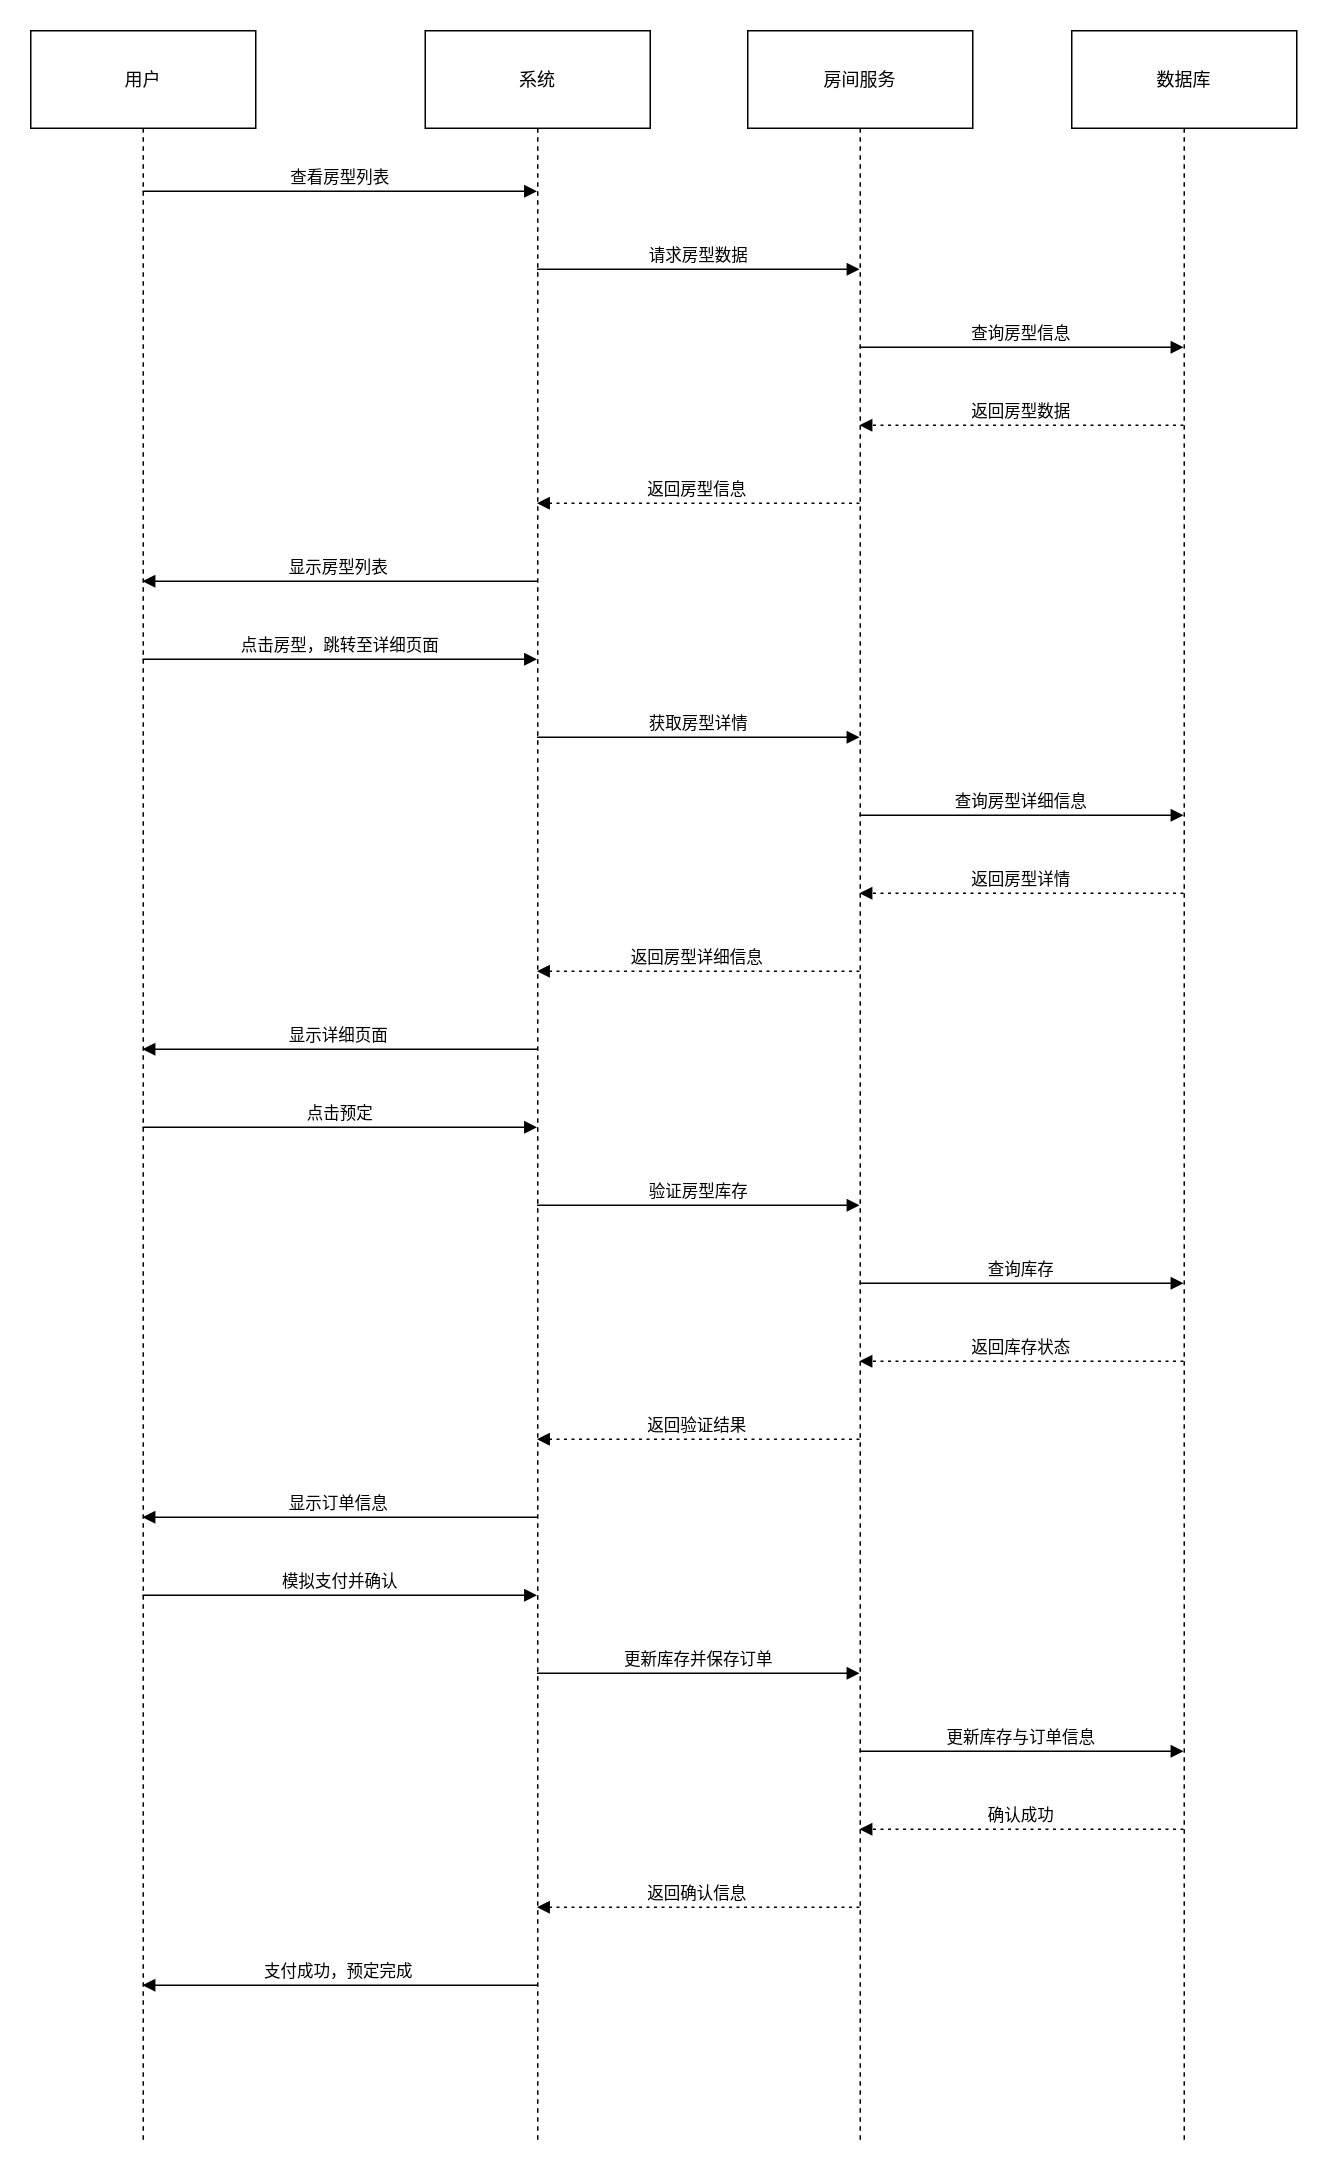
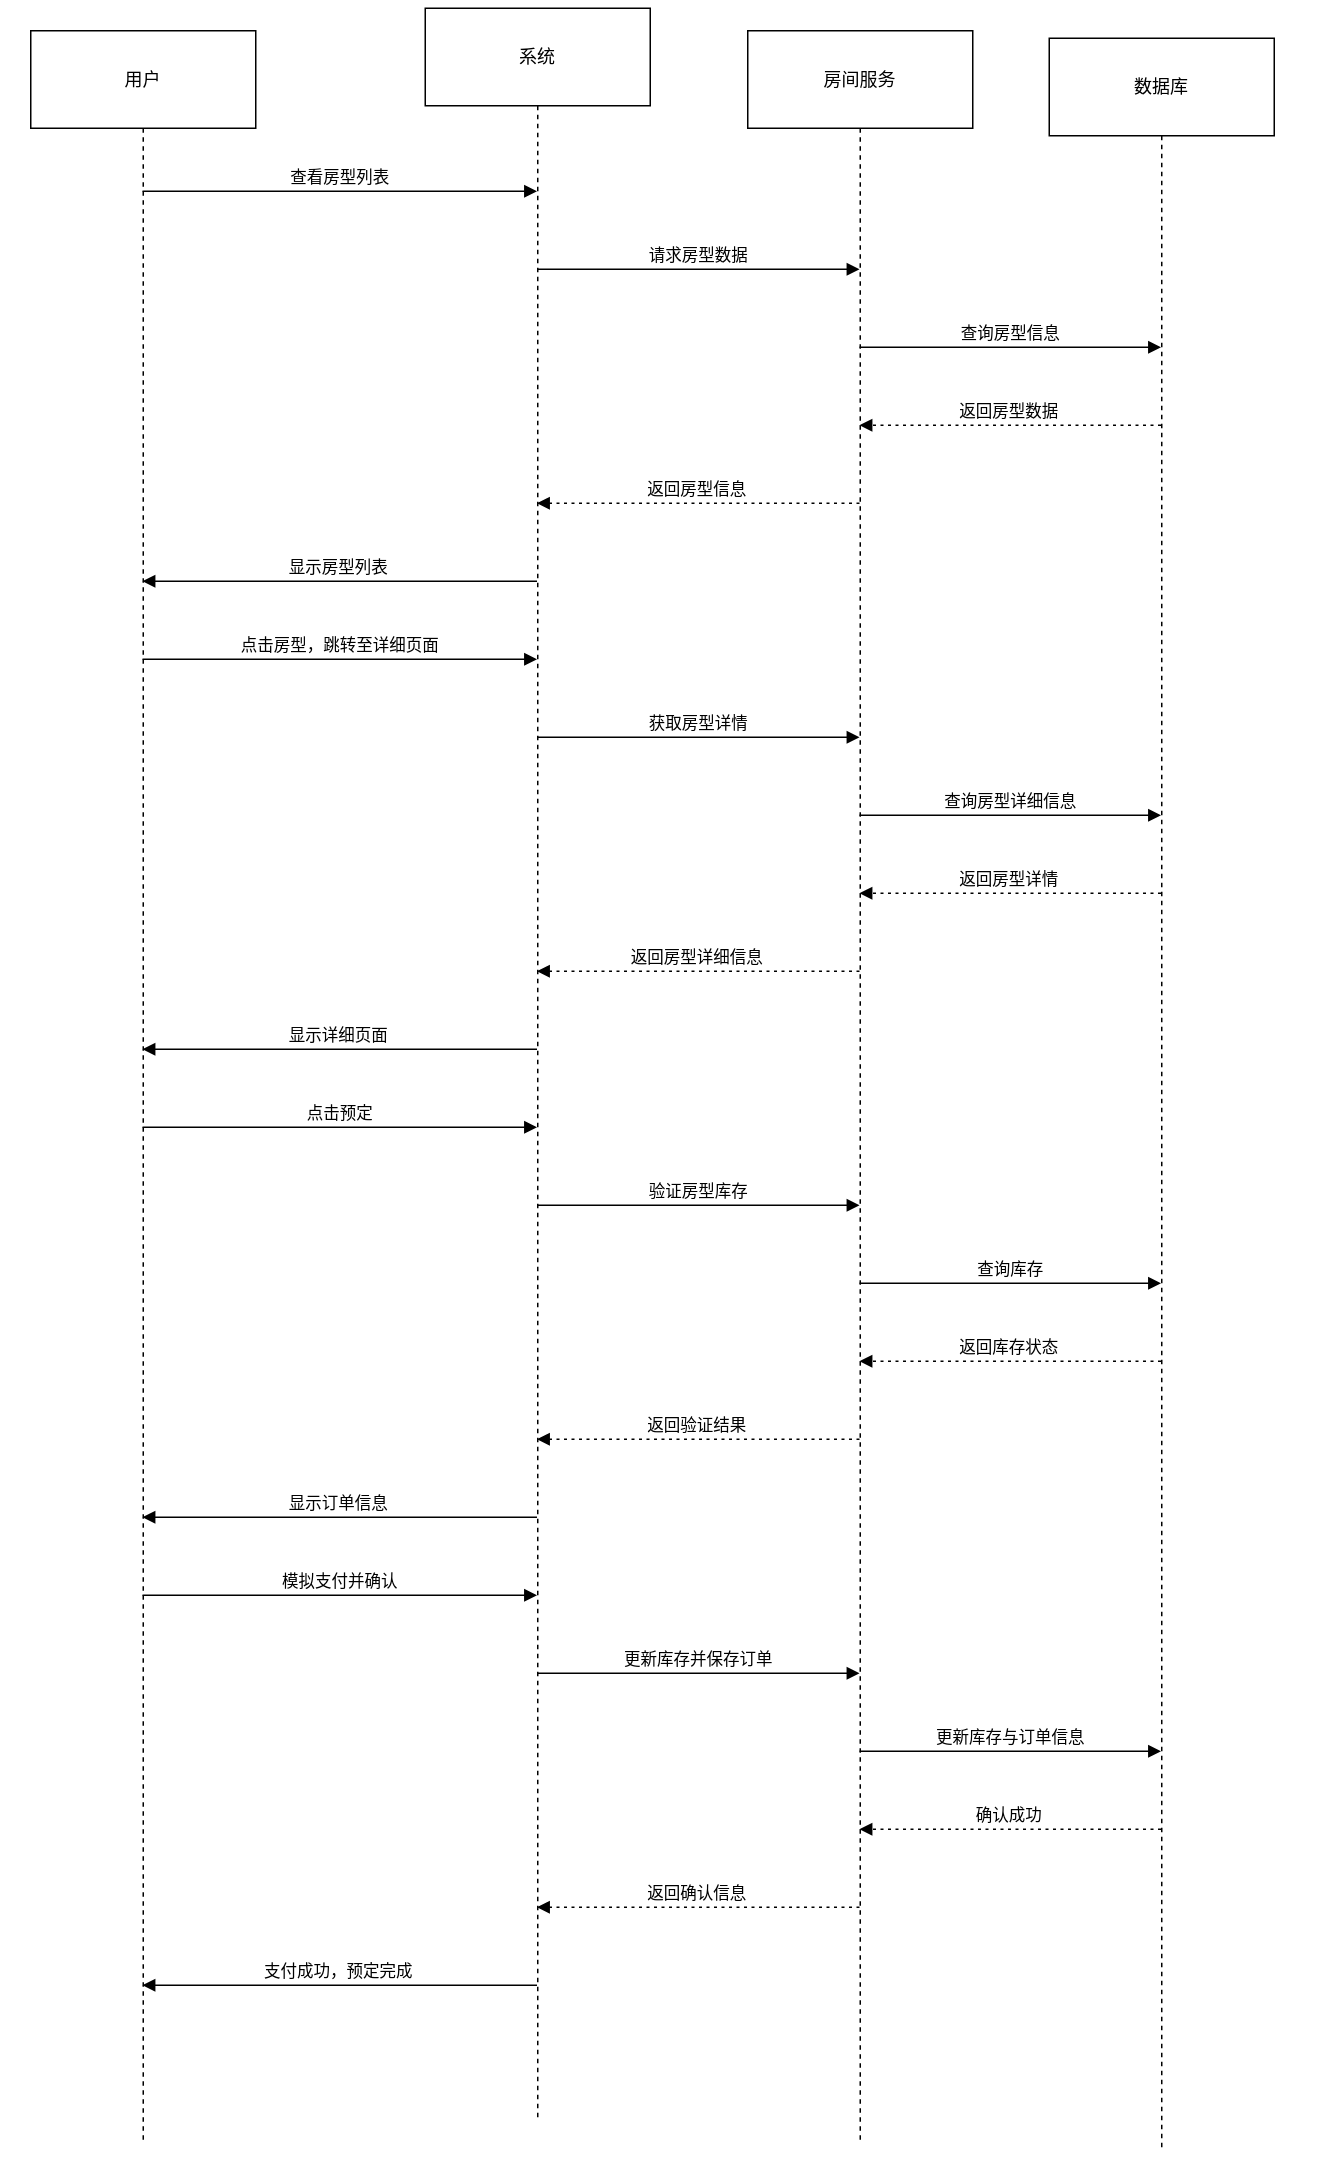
(538, 1087) -> (538, 1064)
(1184, 1087) -> (1162, 1094)
